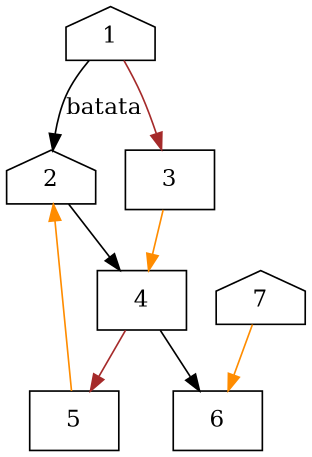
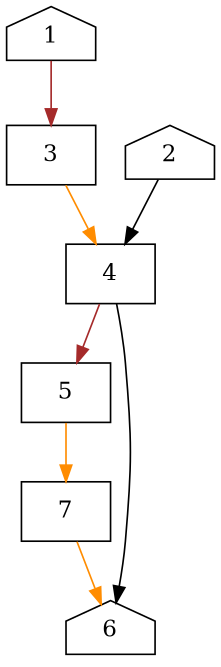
(67, 95) -> none
(261, 300) -> (66, 512)
(63, 306) -> (66, 444)
(218, 421) -> (111, 630)
